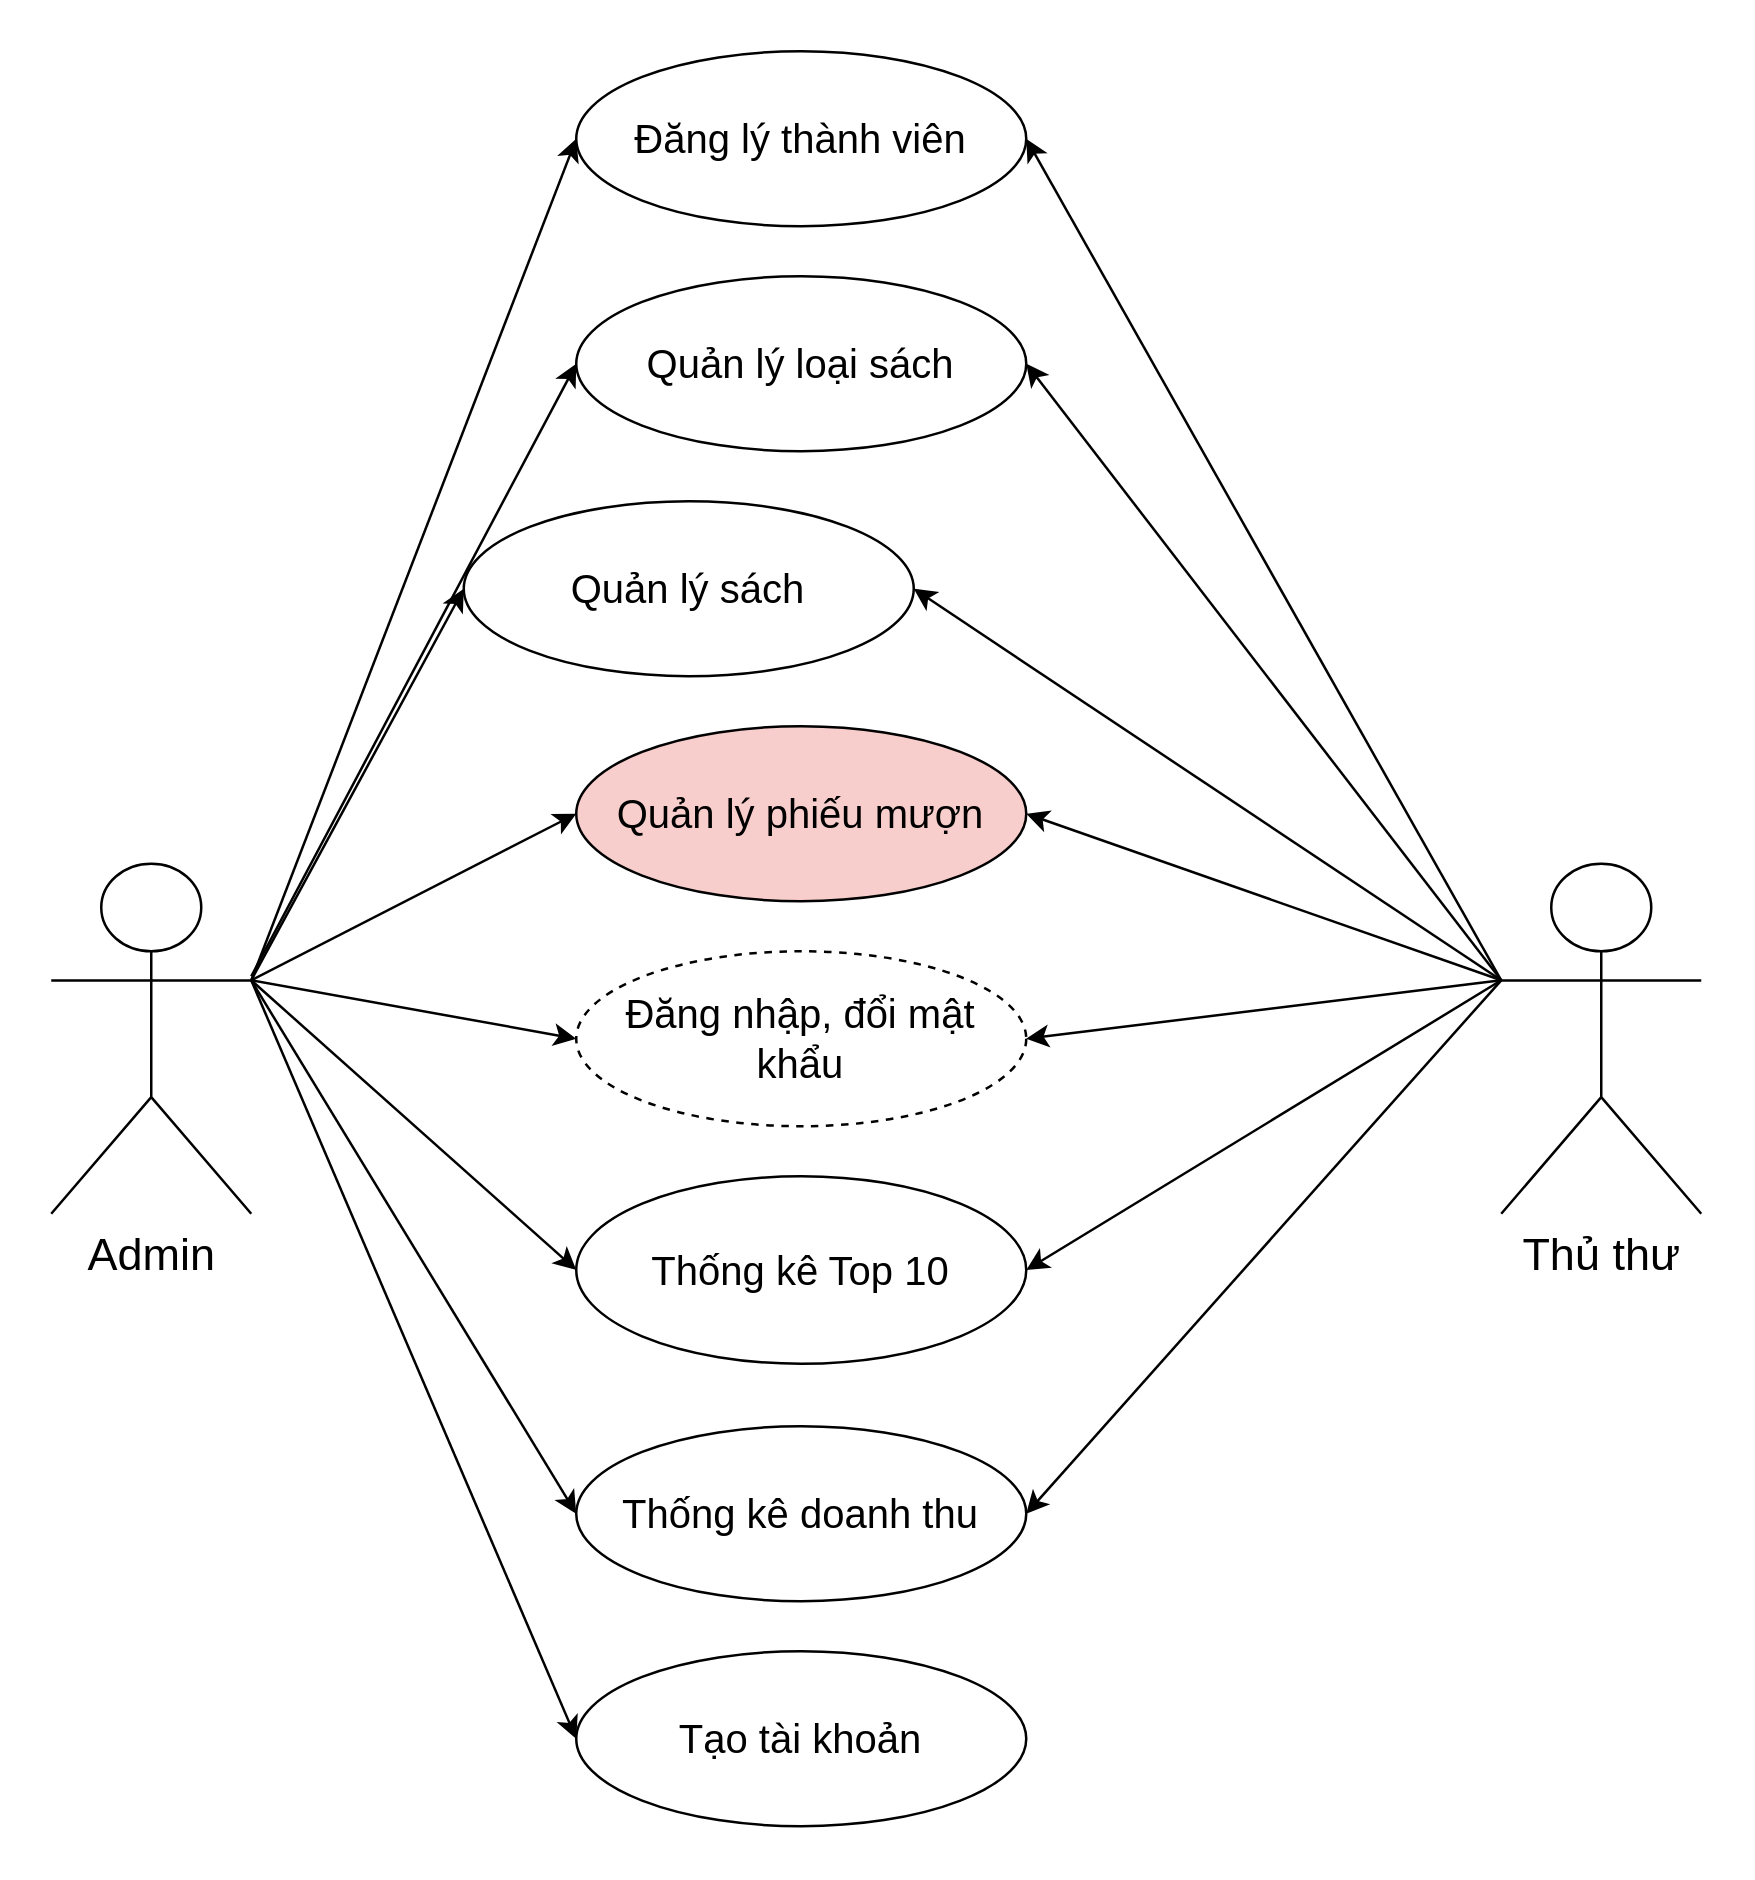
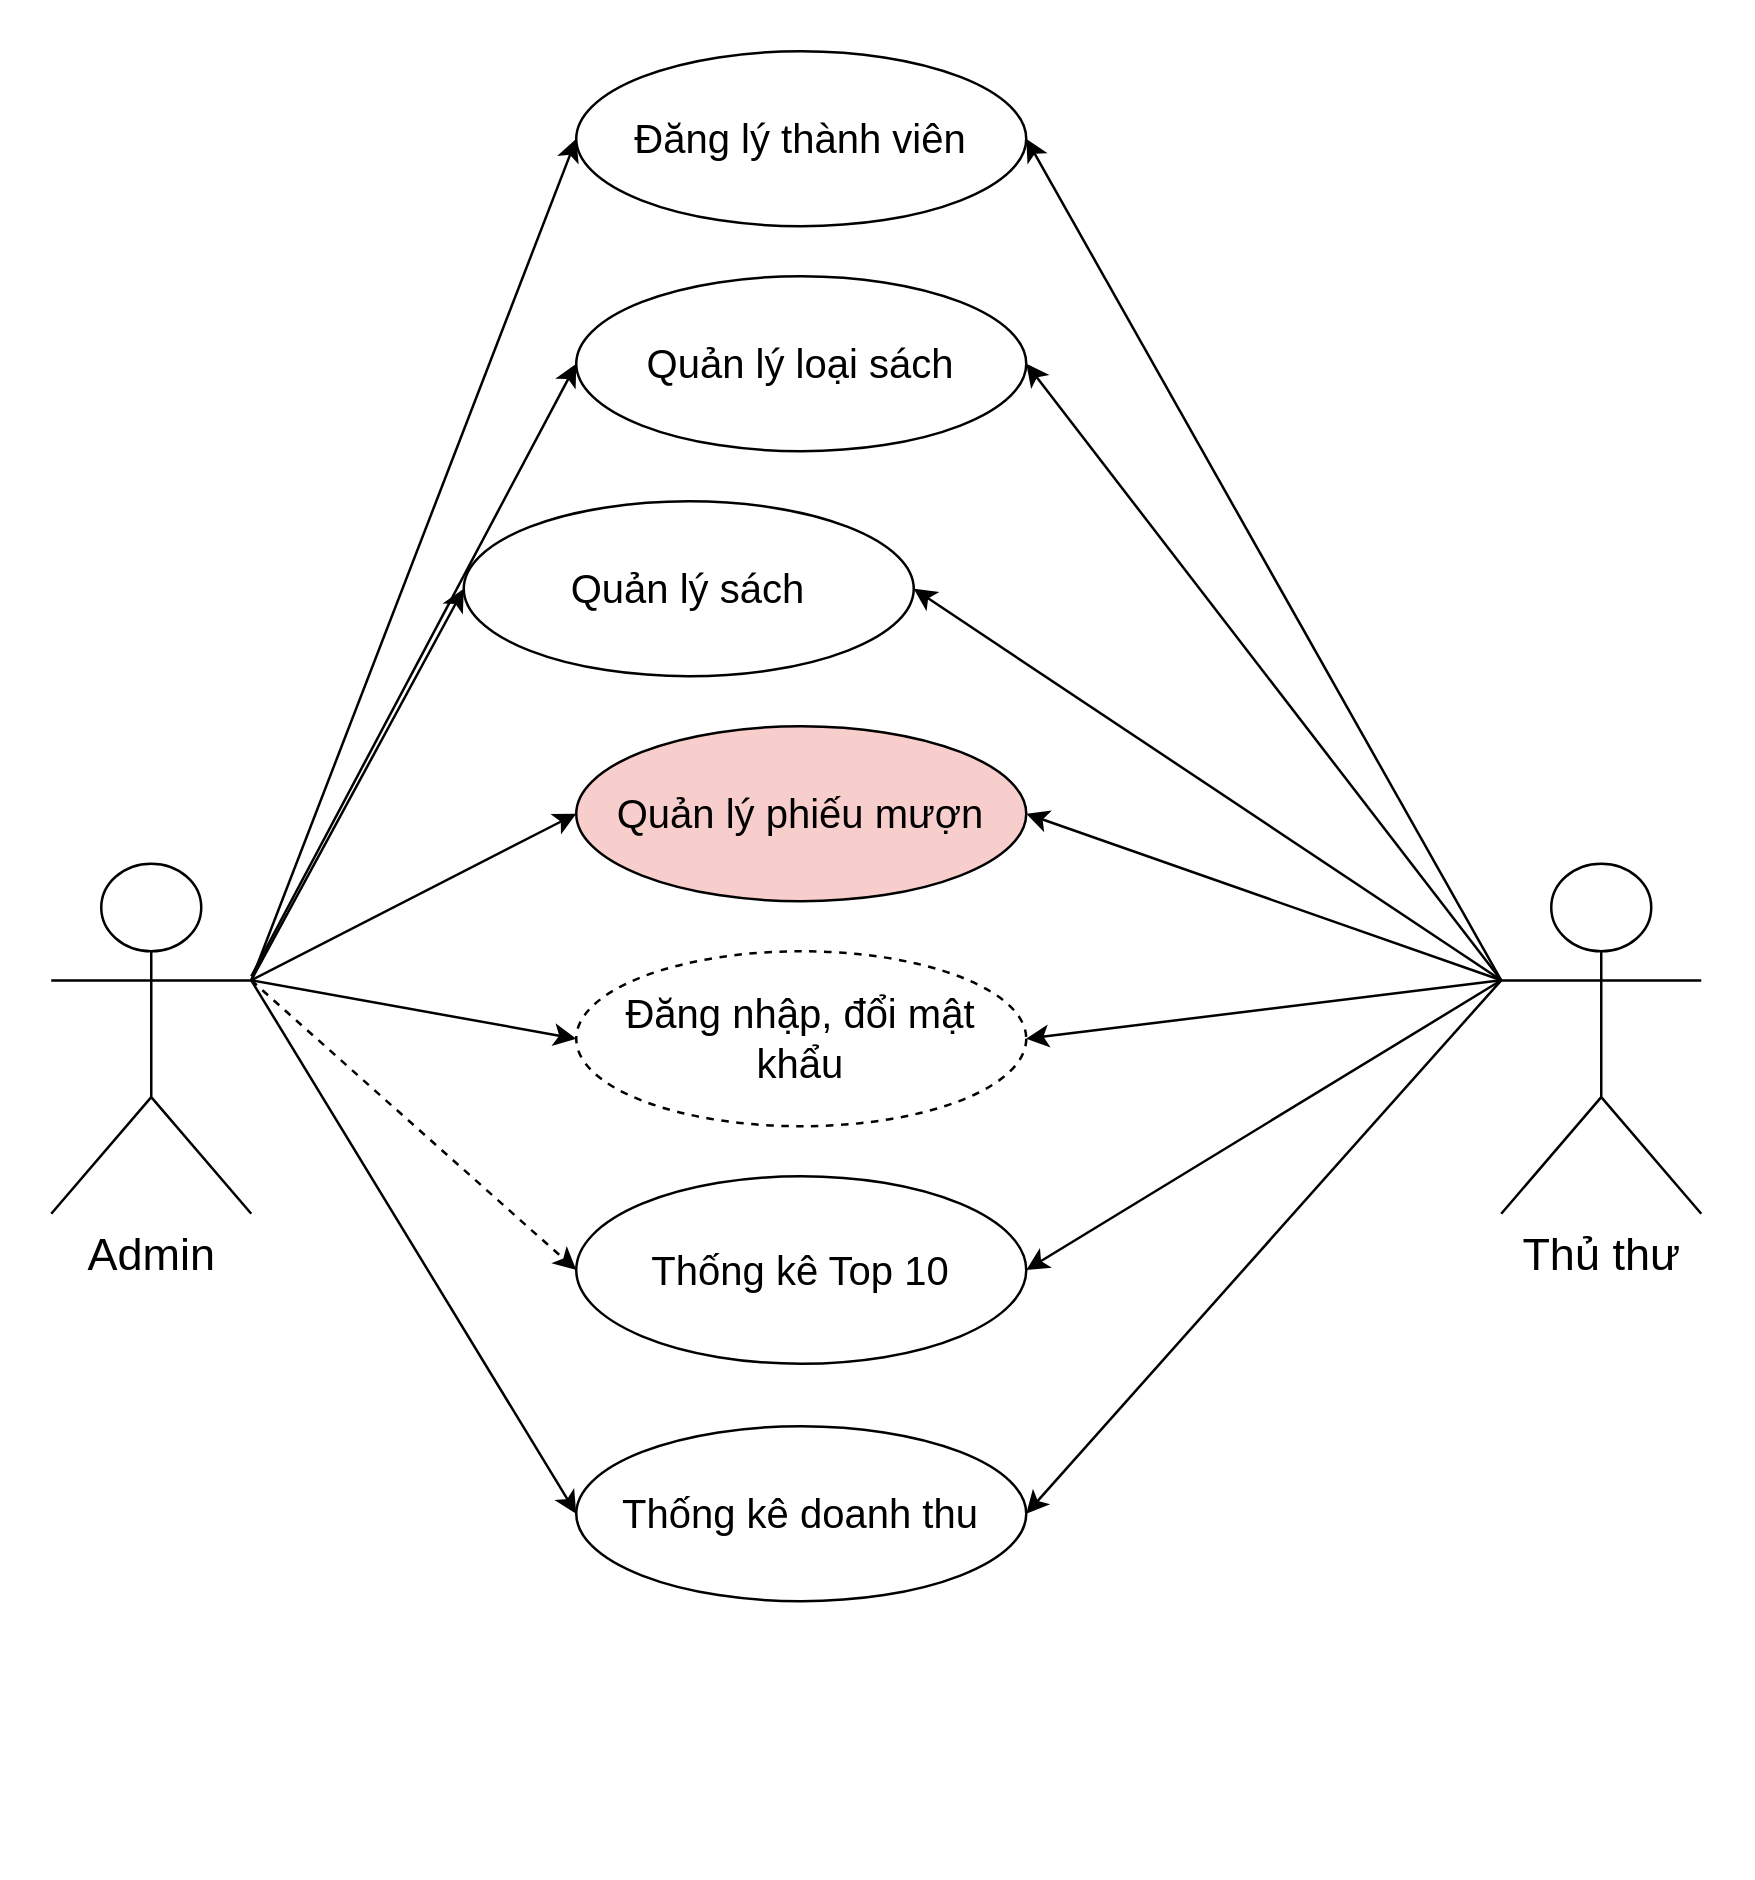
(413, 1124) -> (413, 1124)
(416, 1365) -> none
(801, 1739) -> none
